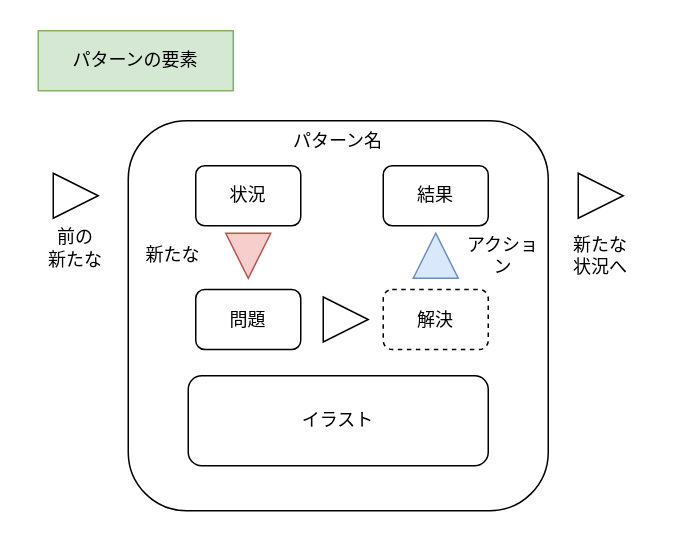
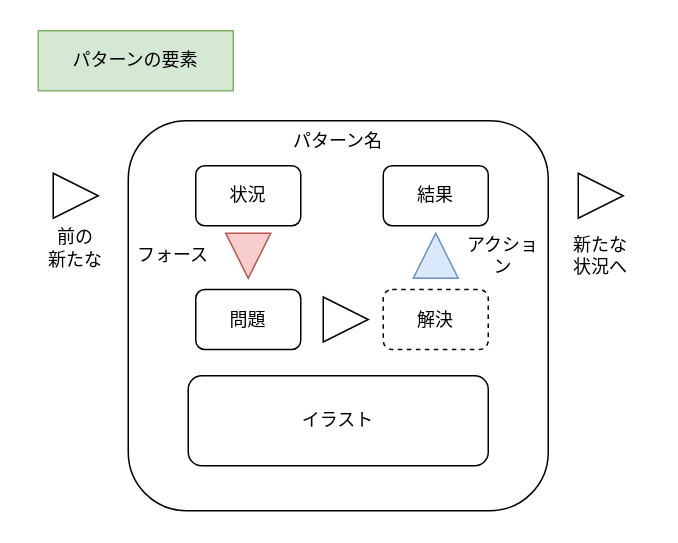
(173, 256) -> (173, 256)
